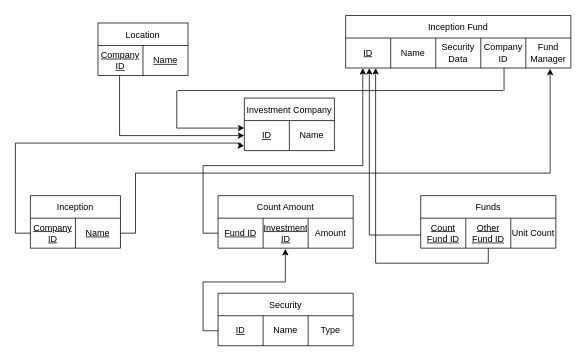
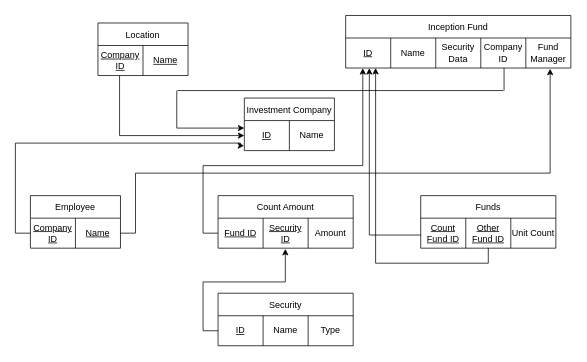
(75, 207) -> (75, 207)
(285, 233) -> (285, 233)
